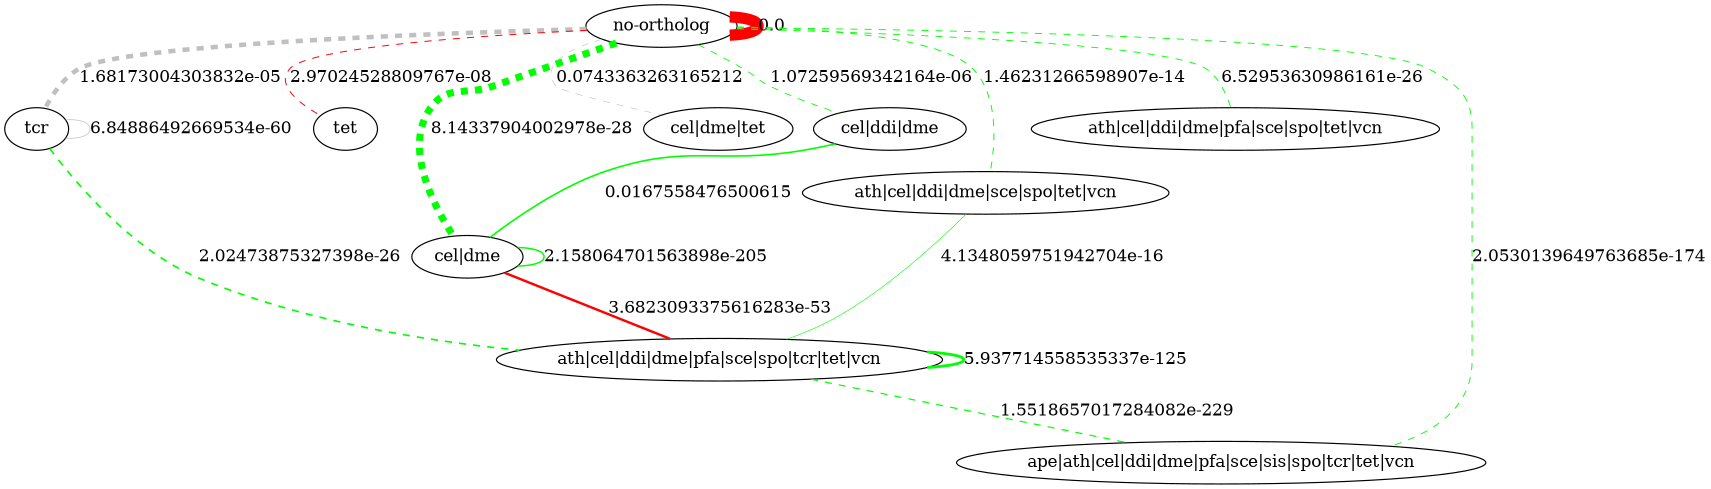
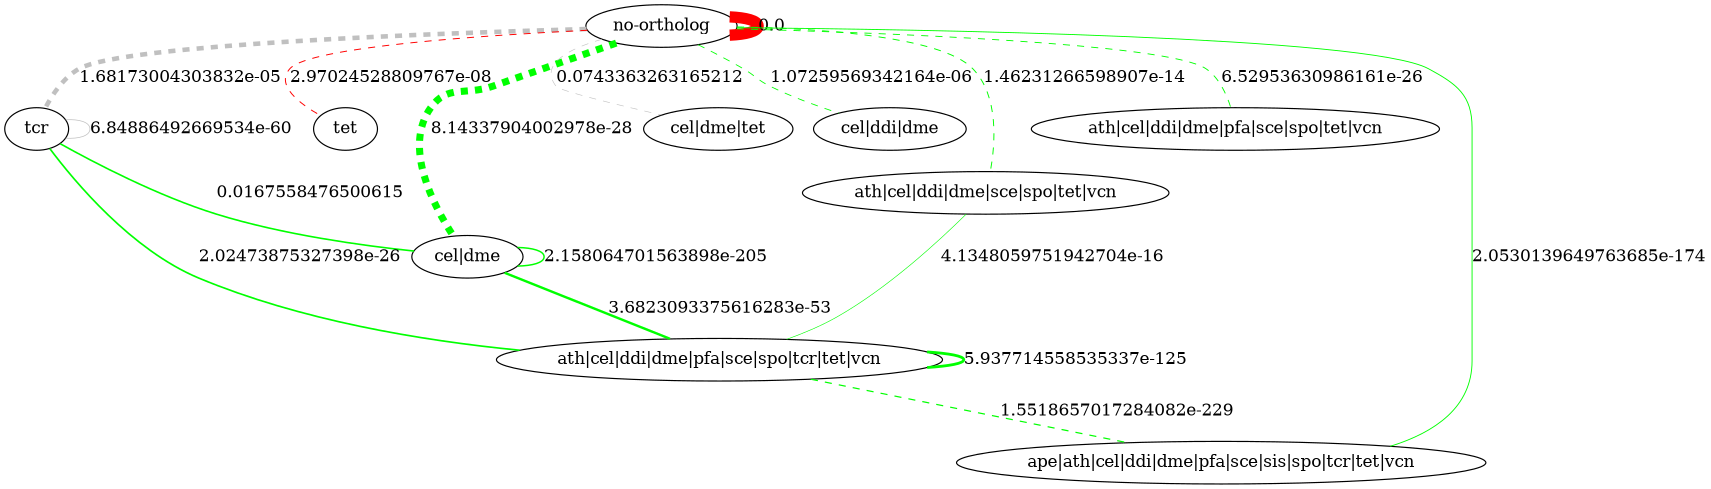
(1303, 48) -> (1303, 48)
(653, 159) -> (231, 218)
(260, 300) -> (260, 300)
(587, 306) -> (587, 306)
